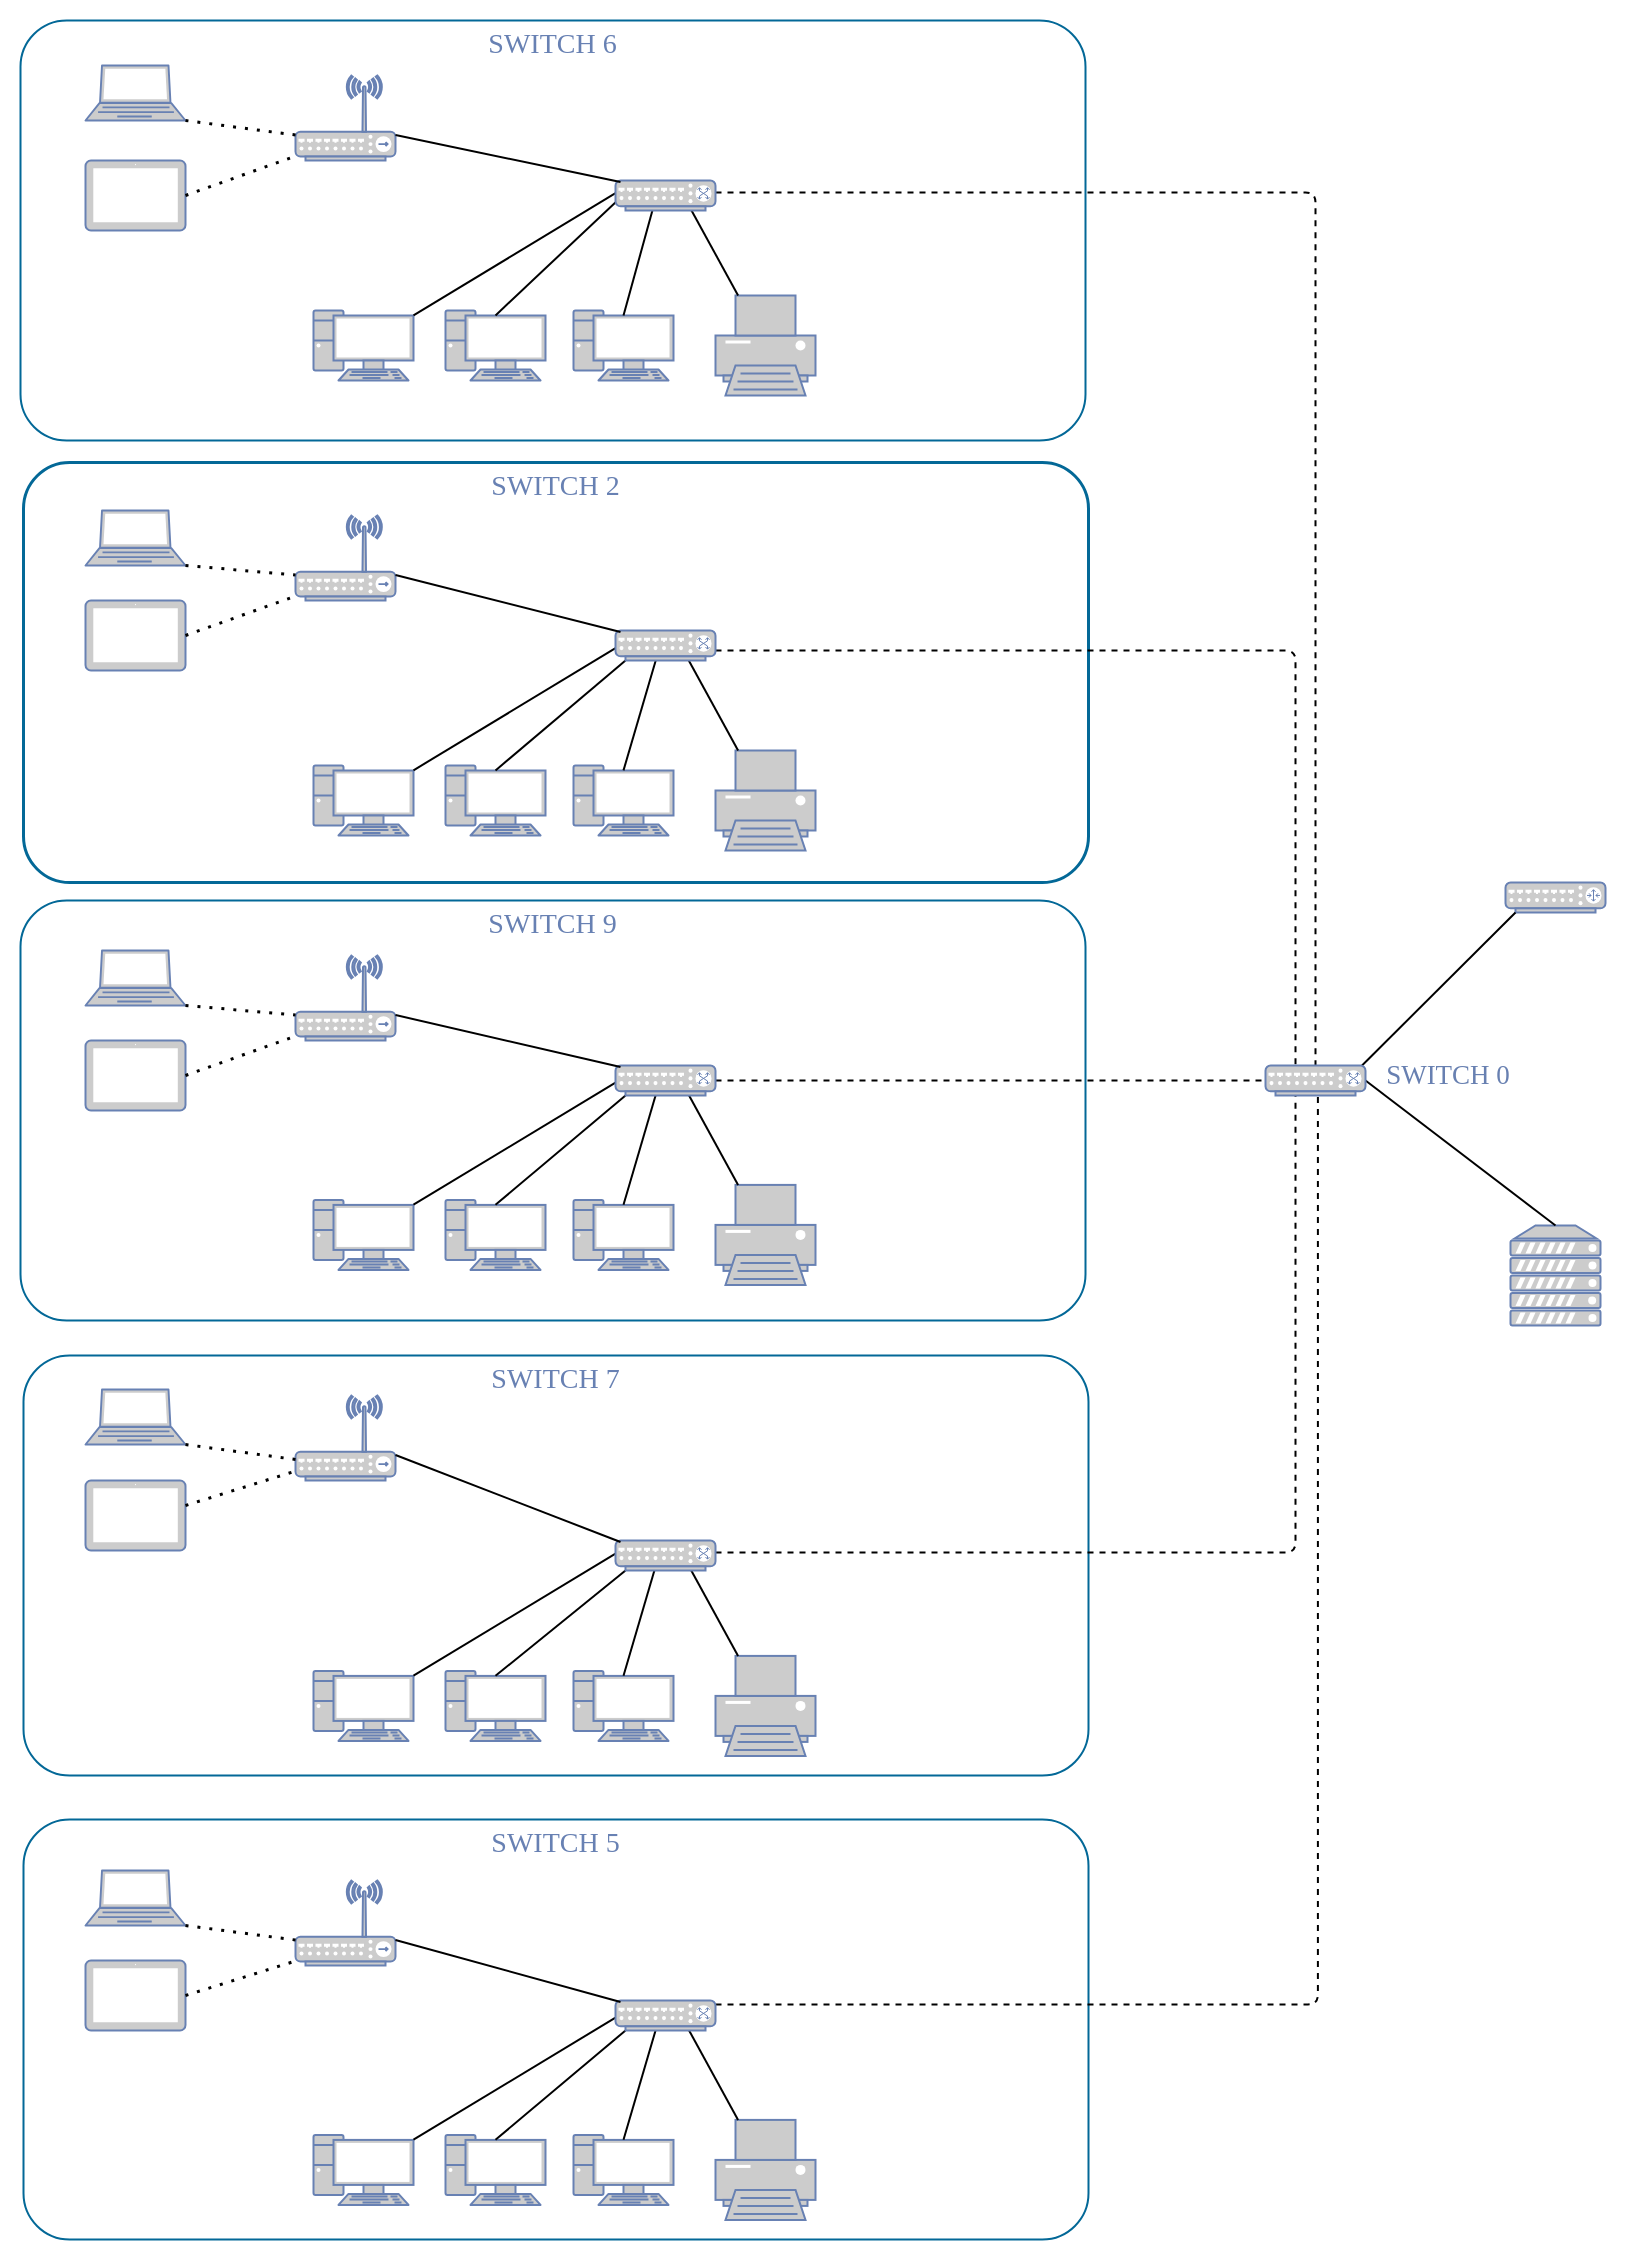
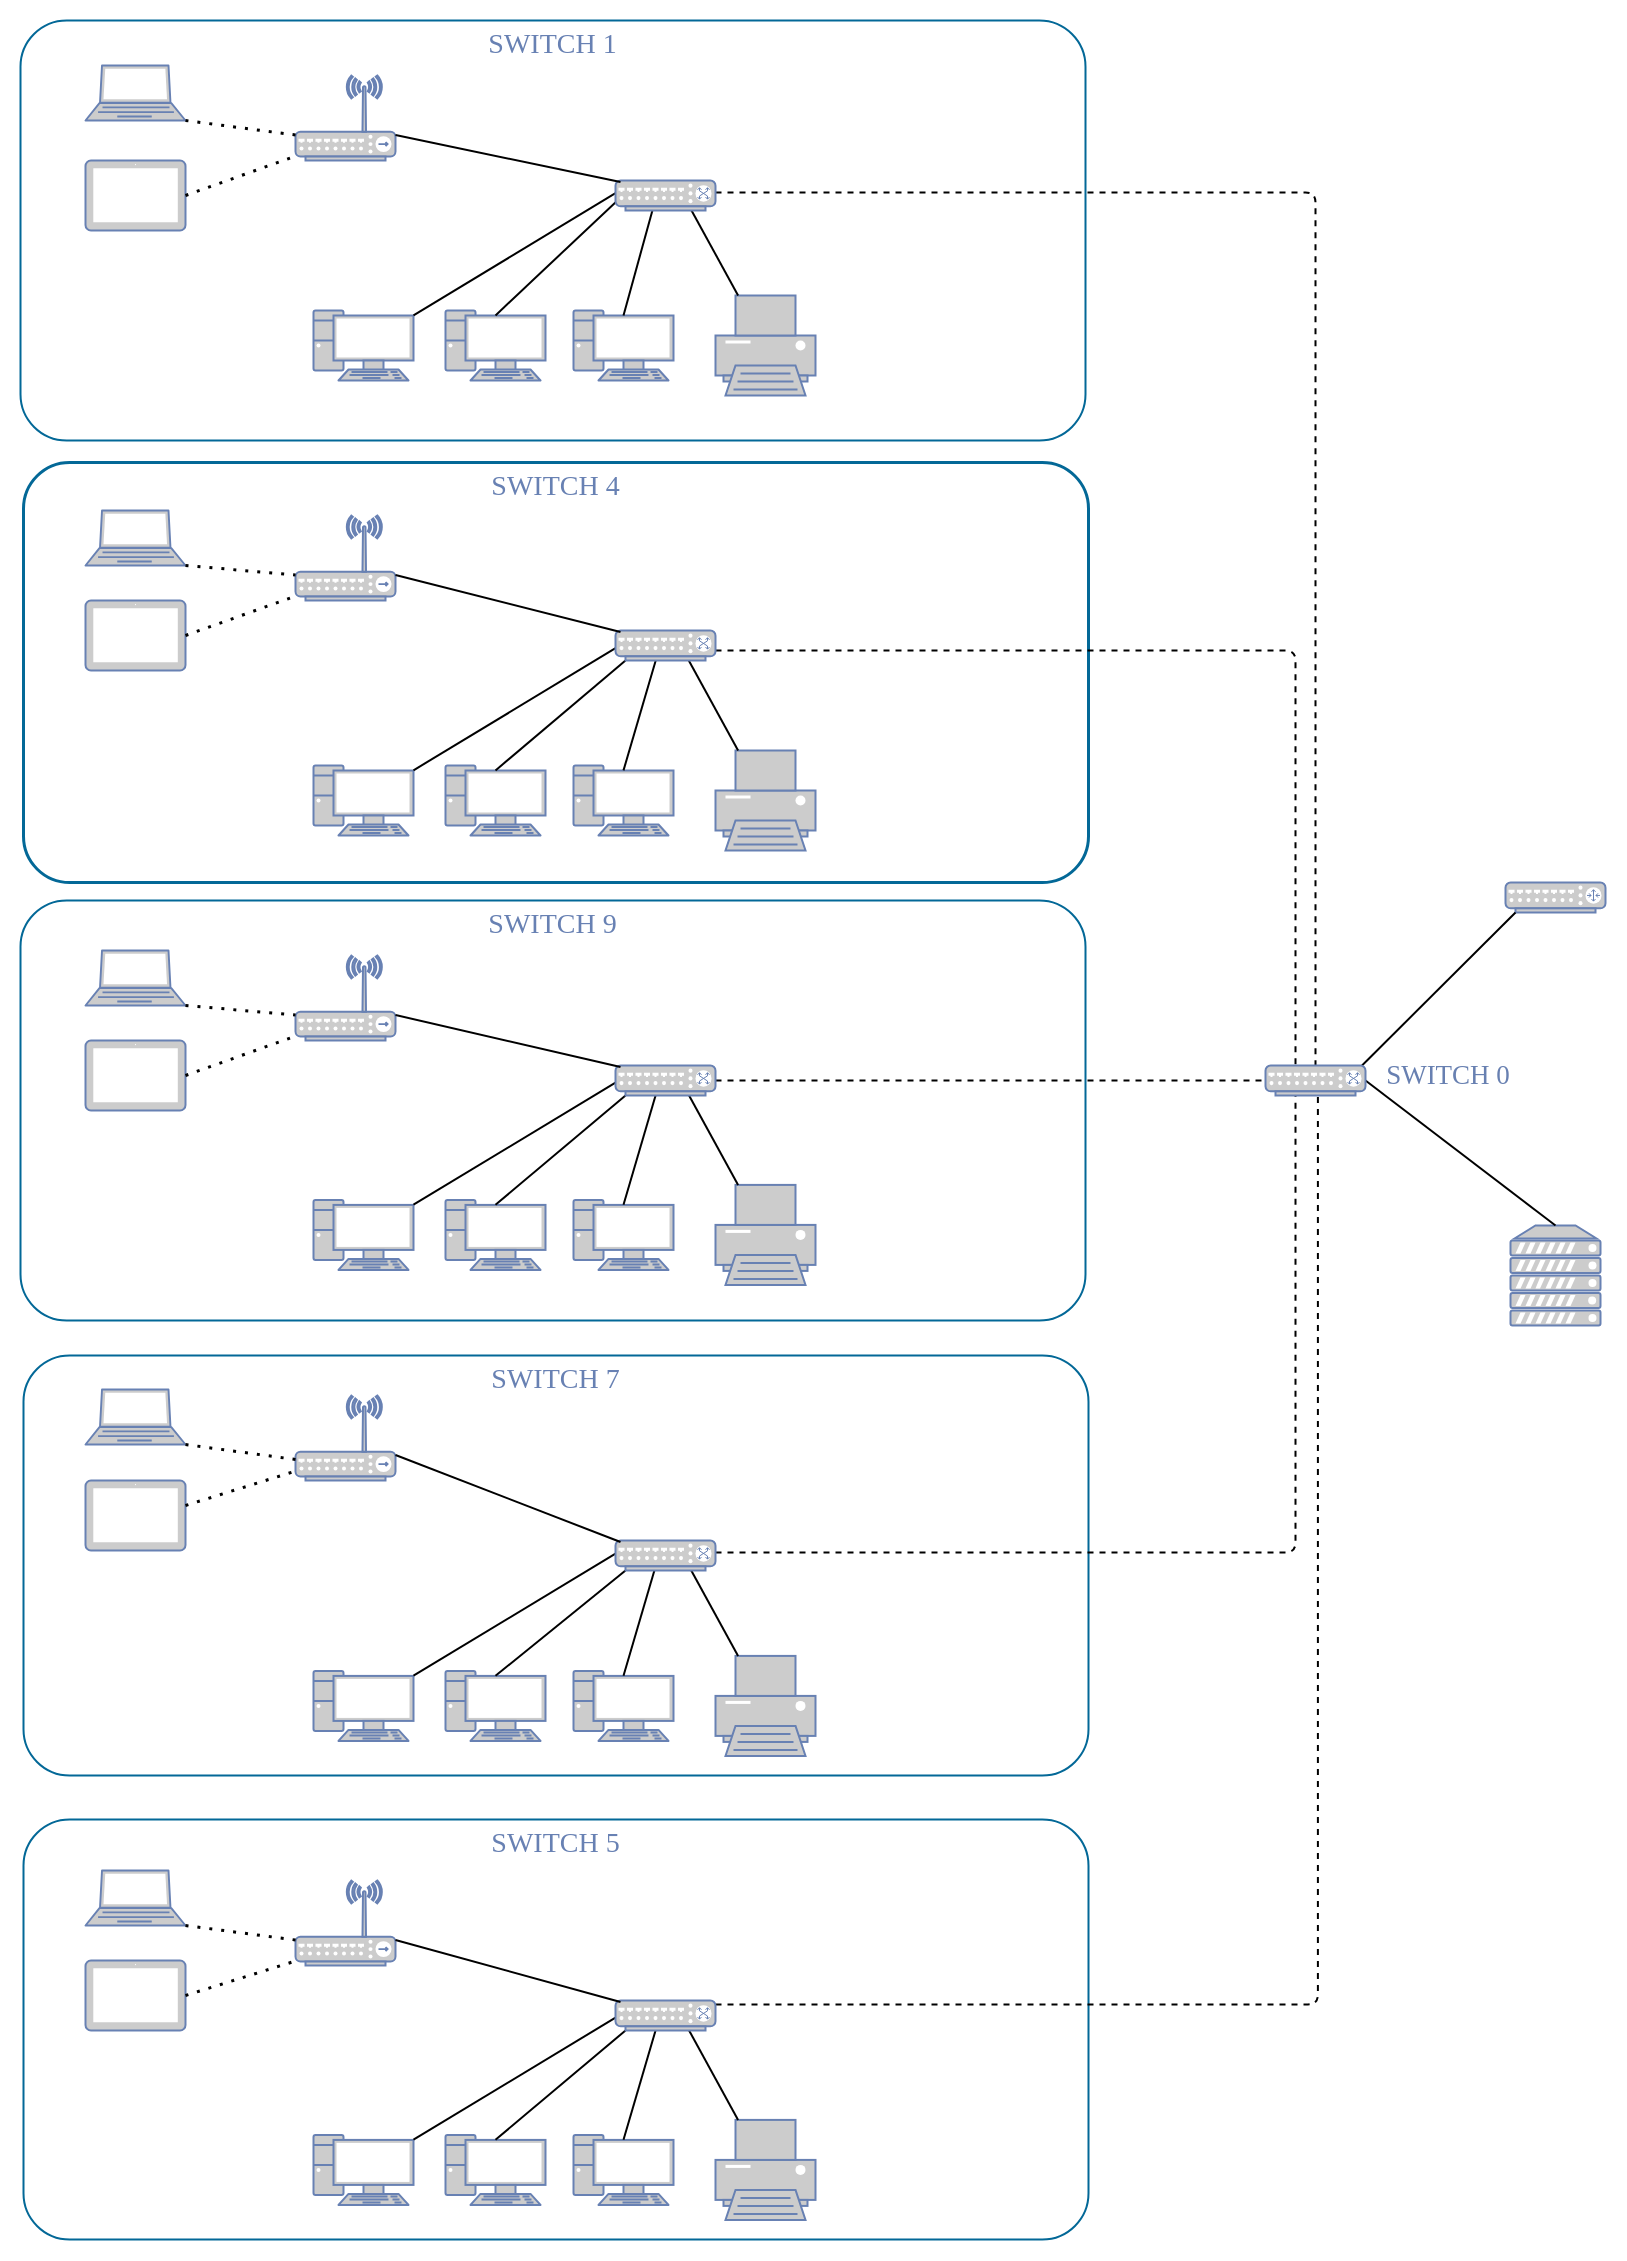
(553, 44) -> (553, 44)
(556, 486) -> (556, 486)
